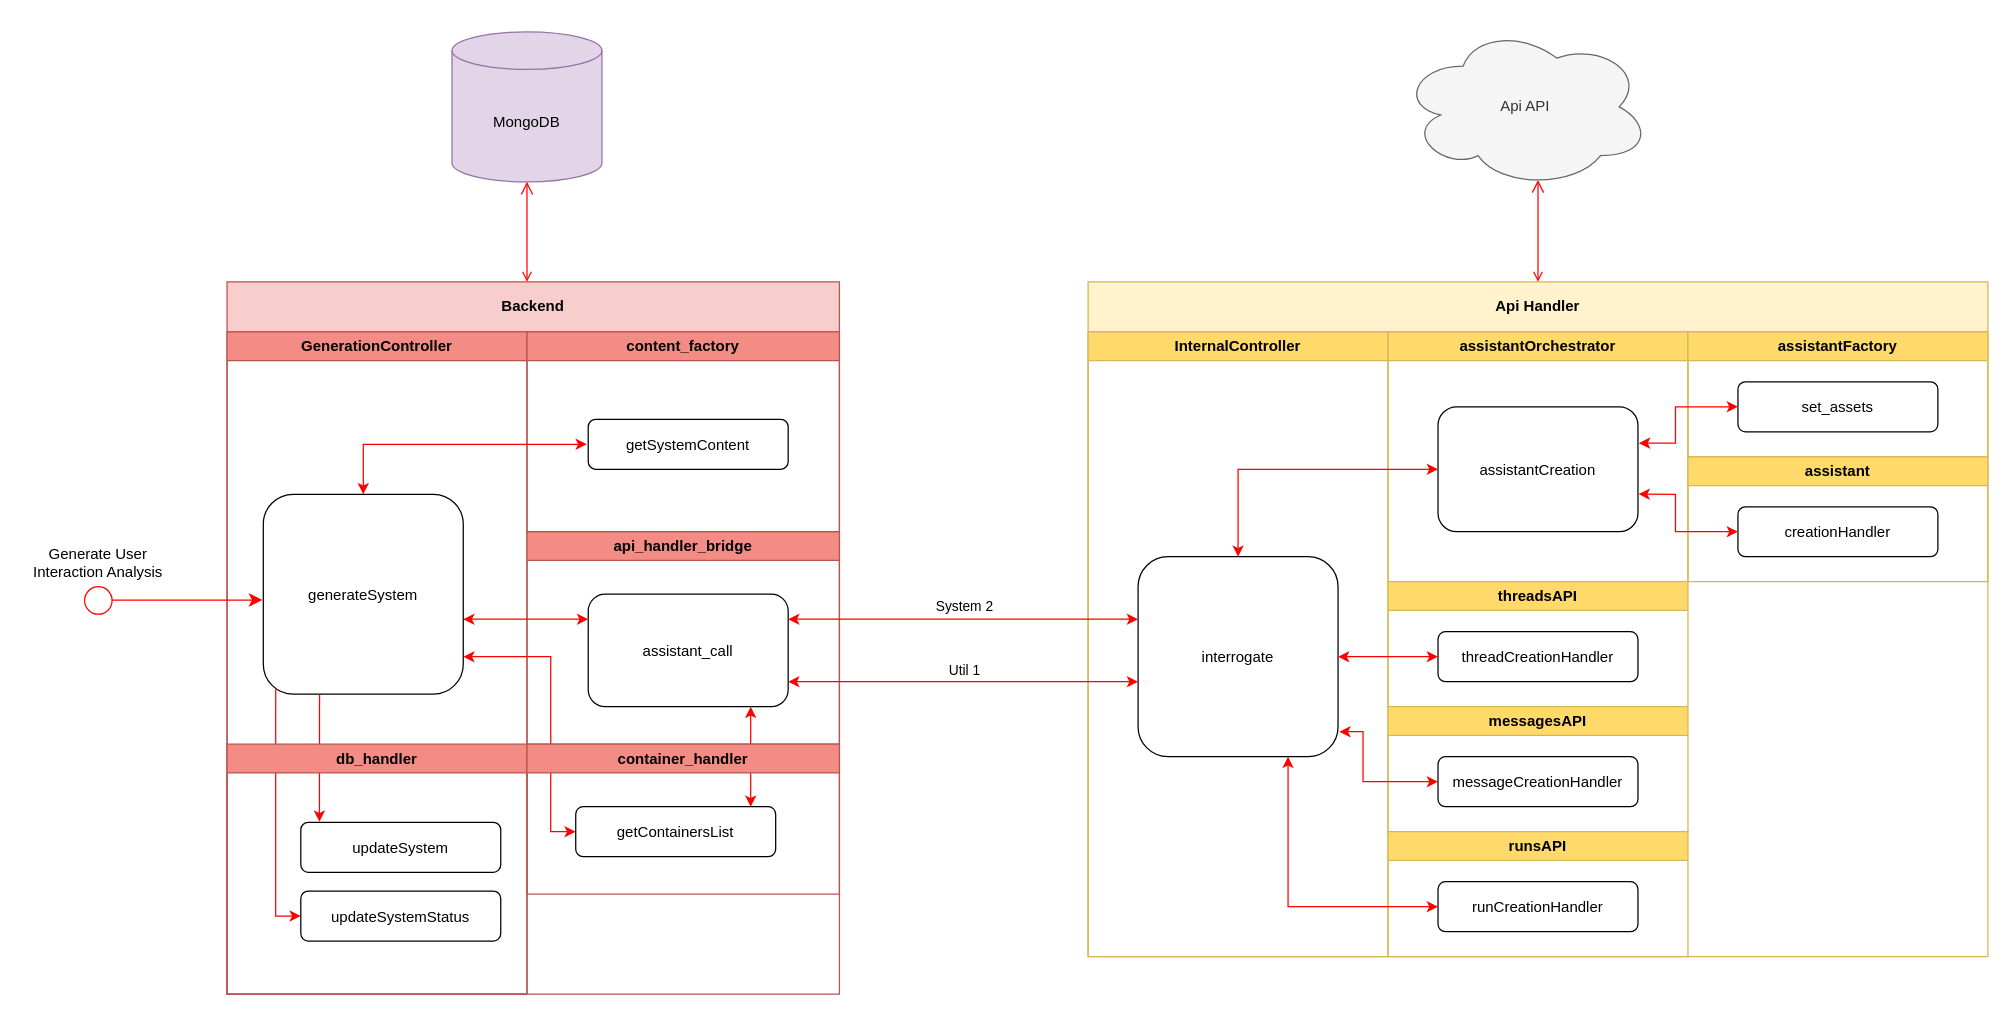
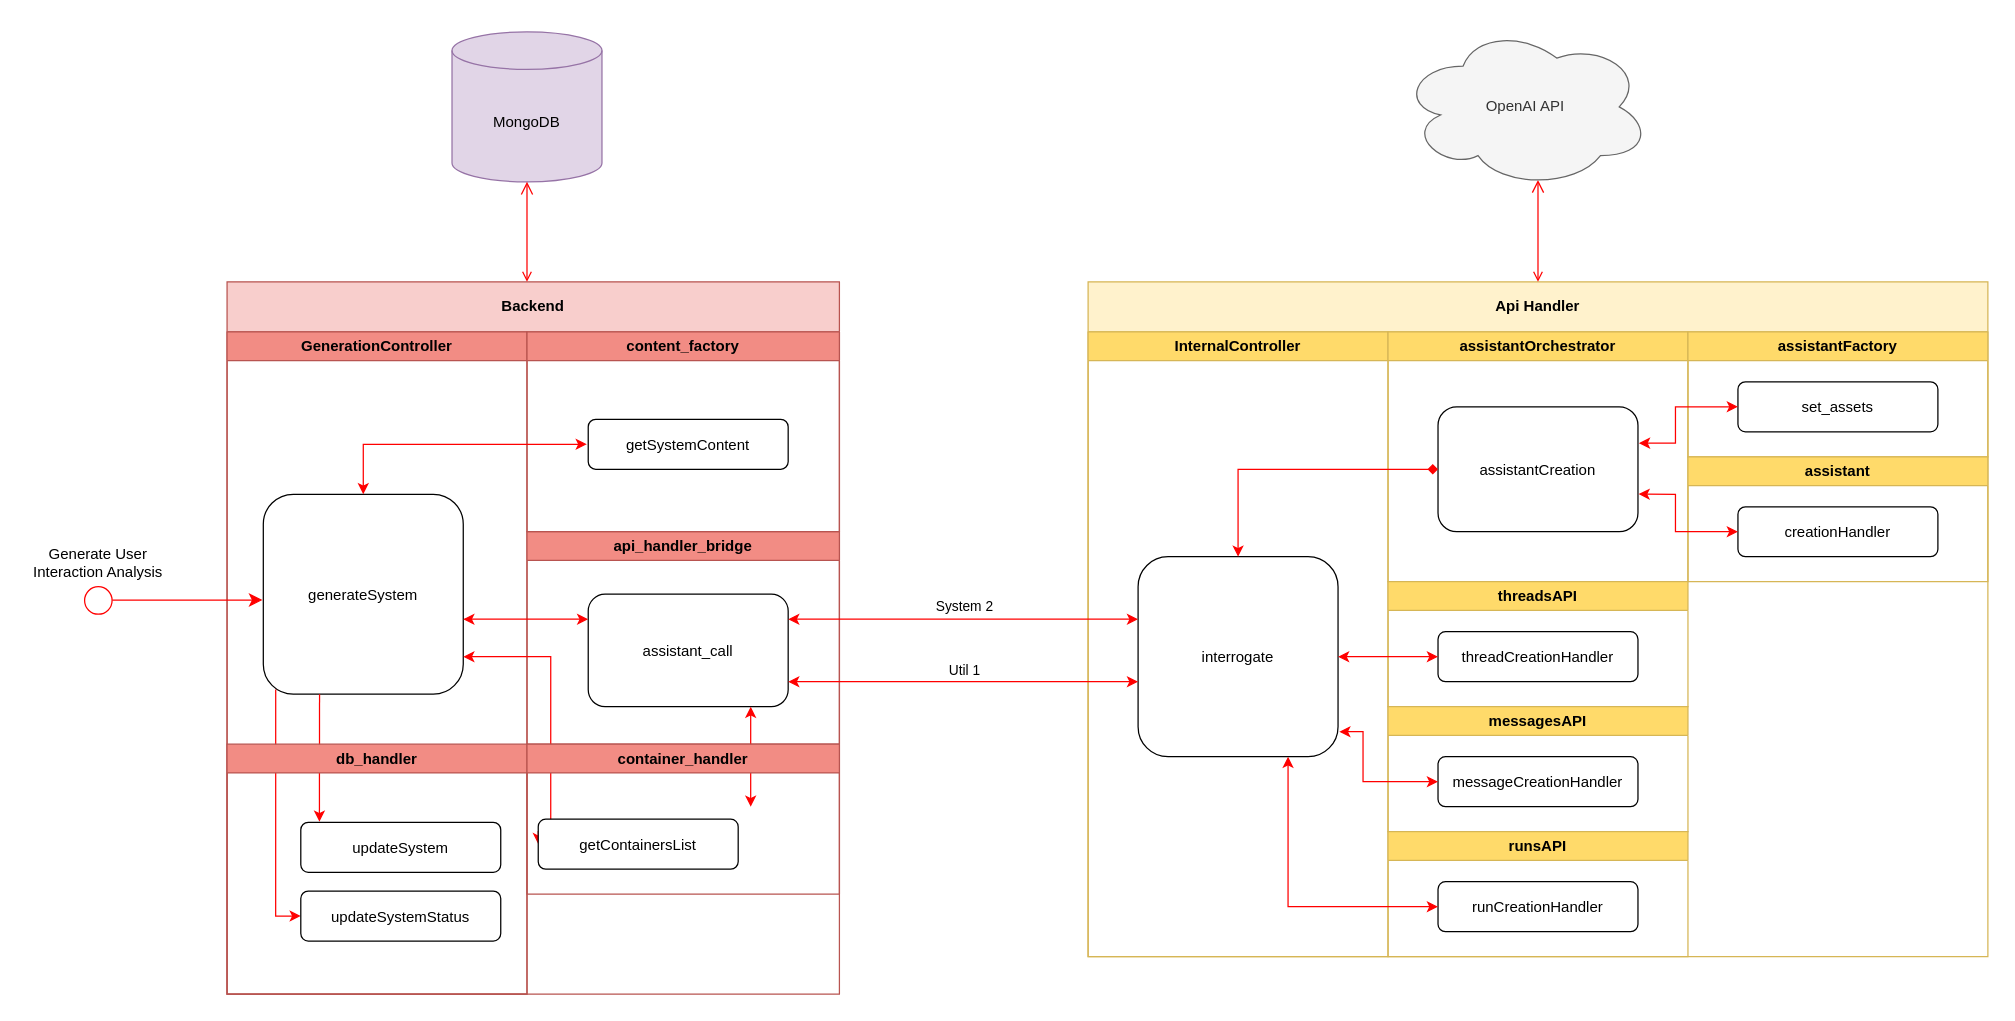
(1526, 107) -> (1526, 107)
(1428, 469) -> (1427, 469)
(676, 832) -> (638, 844)
